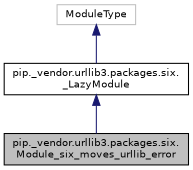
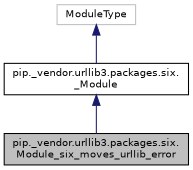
(96, 79) -> (96, 79)
